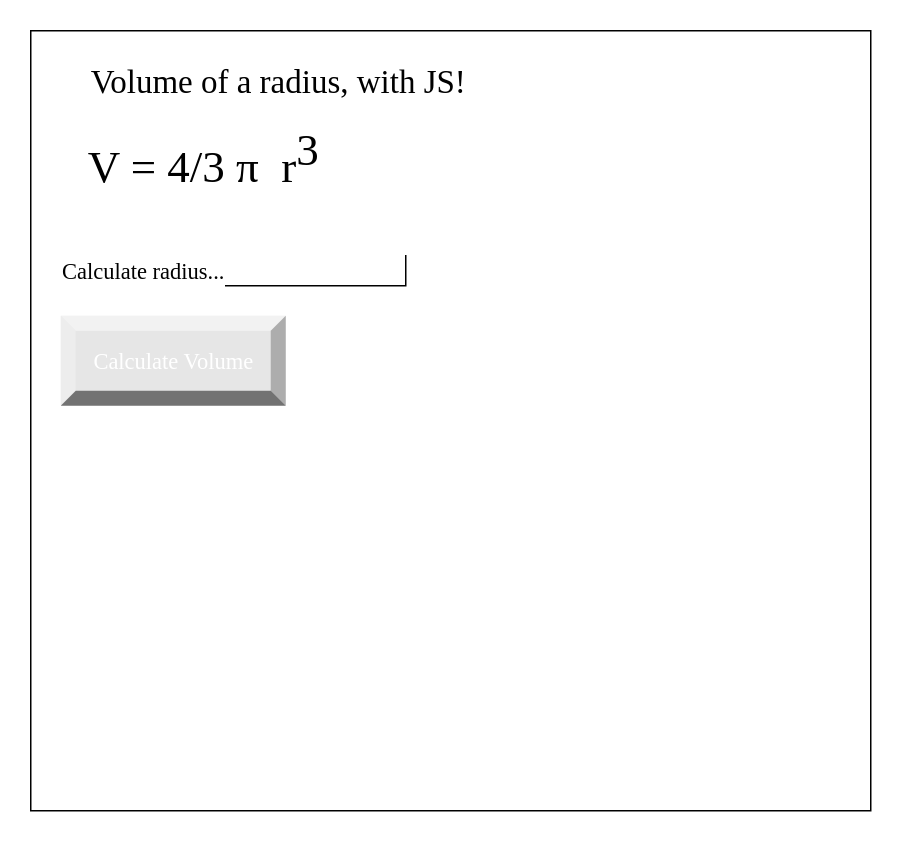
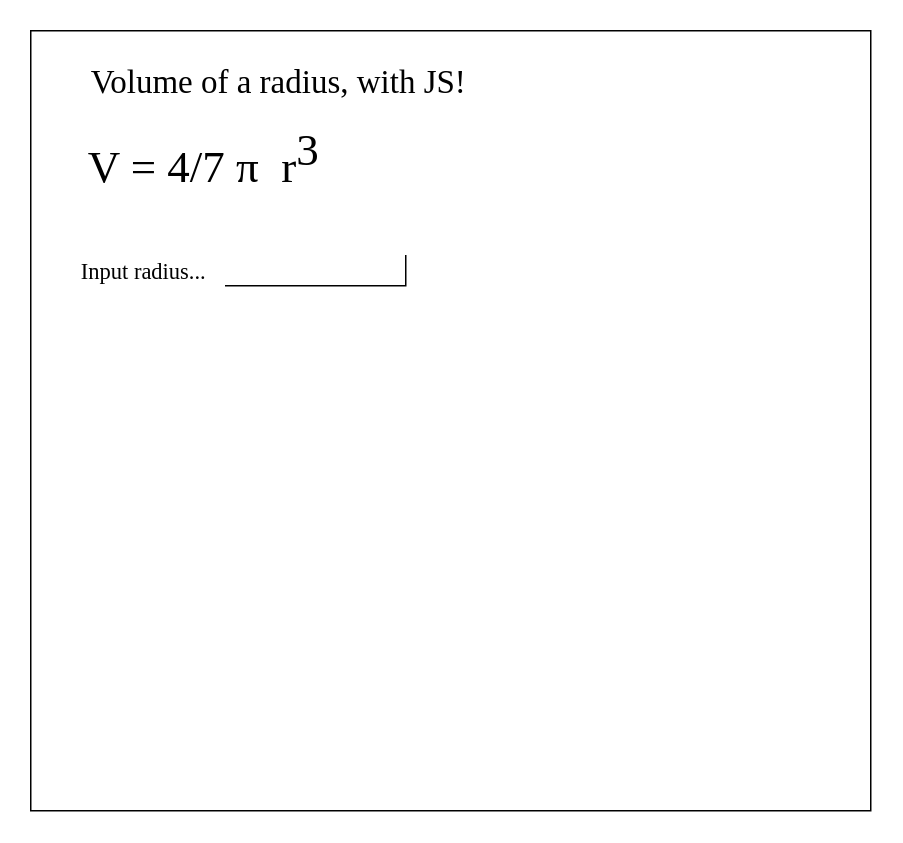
(204, 158) -> (204, 158)
(144, 263) -> (144, 263)
(173, 361) -> none
